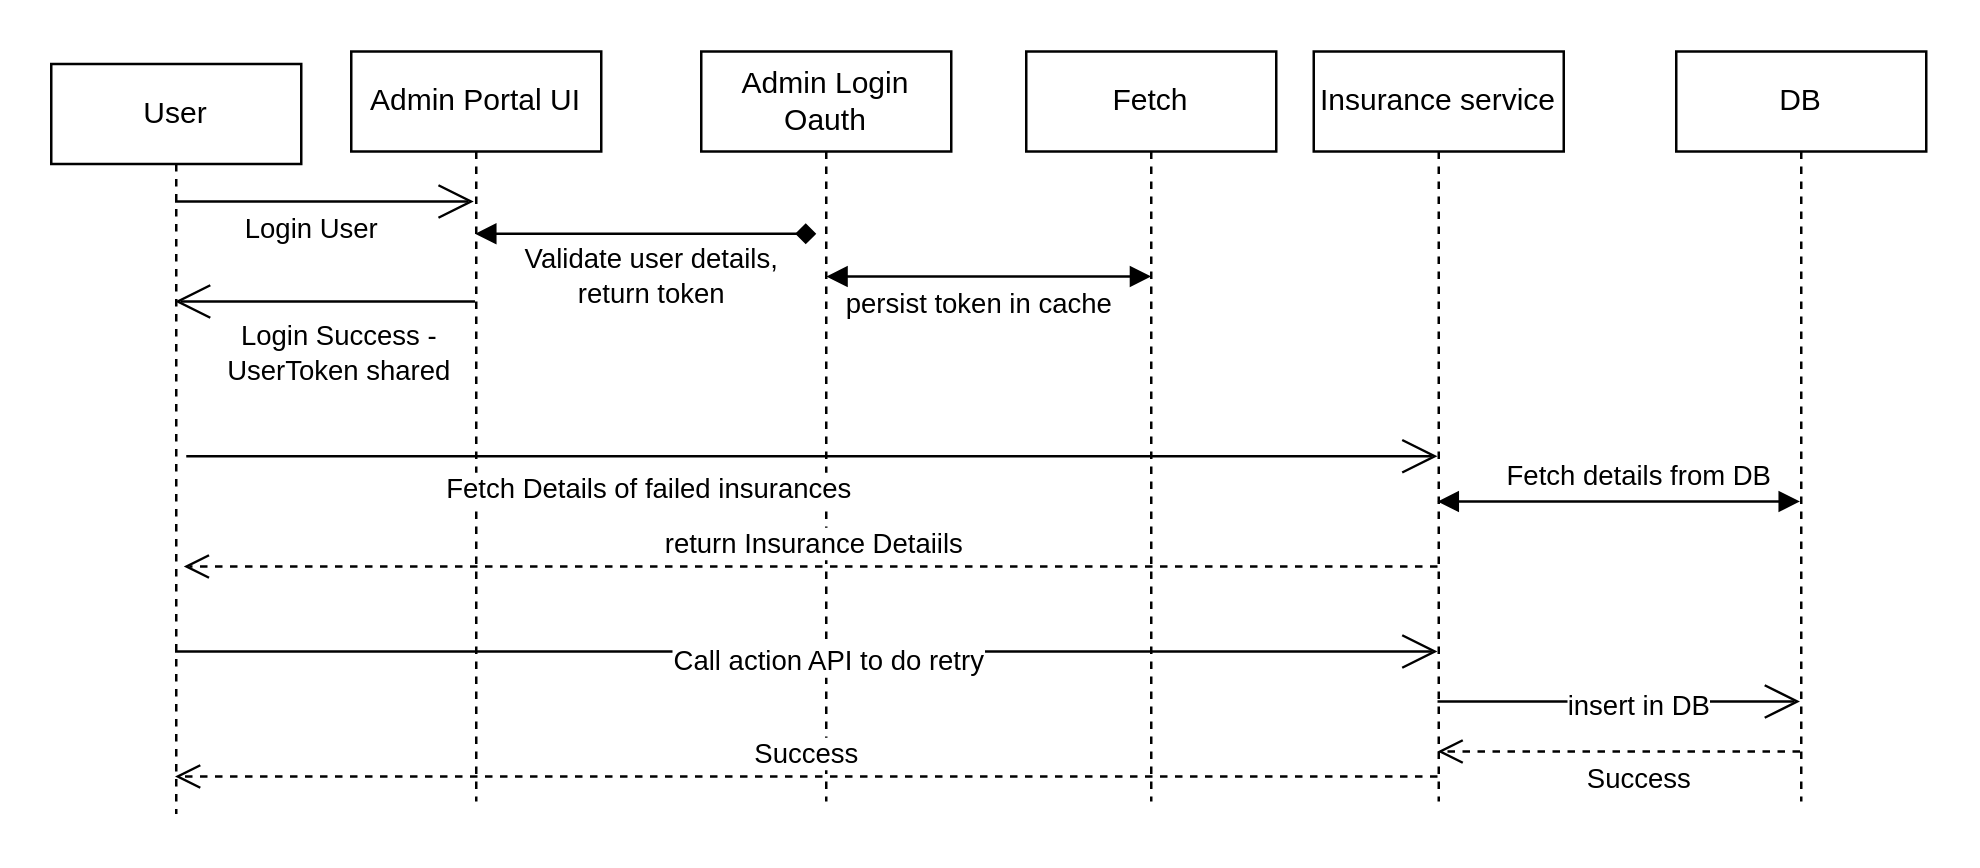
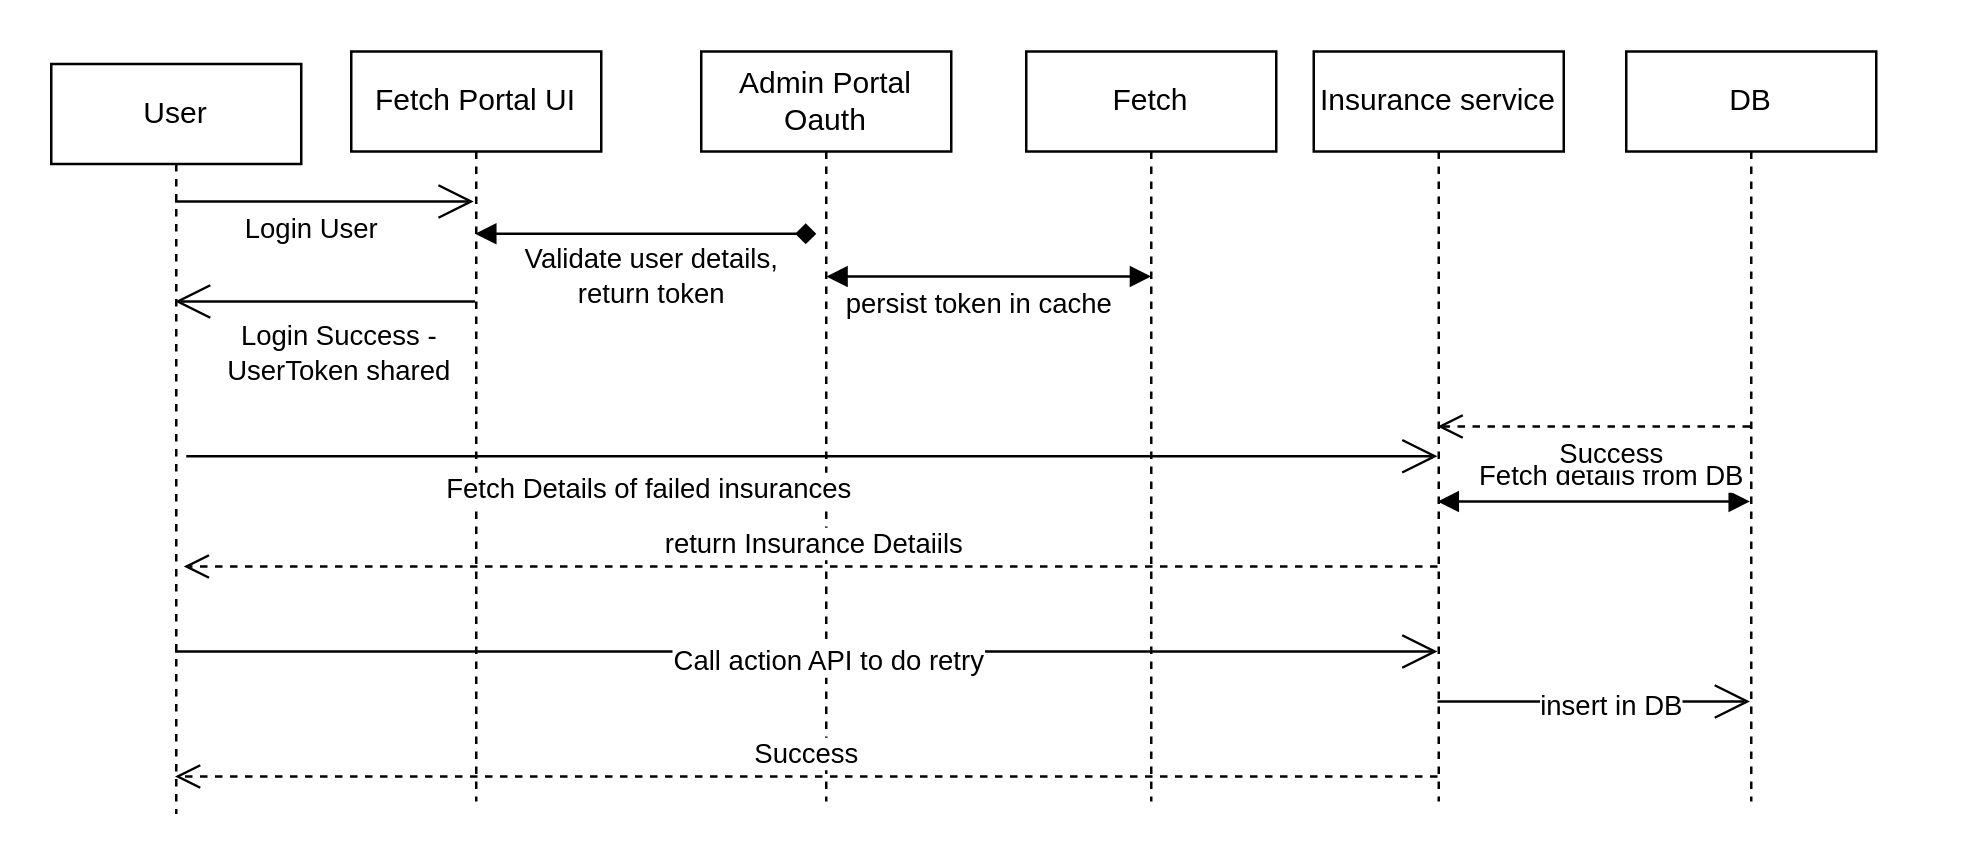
(476, 101) -> (476, 101)
(826, 101) -> (826, 101)
(1801, 426) -> (1751, 426)
